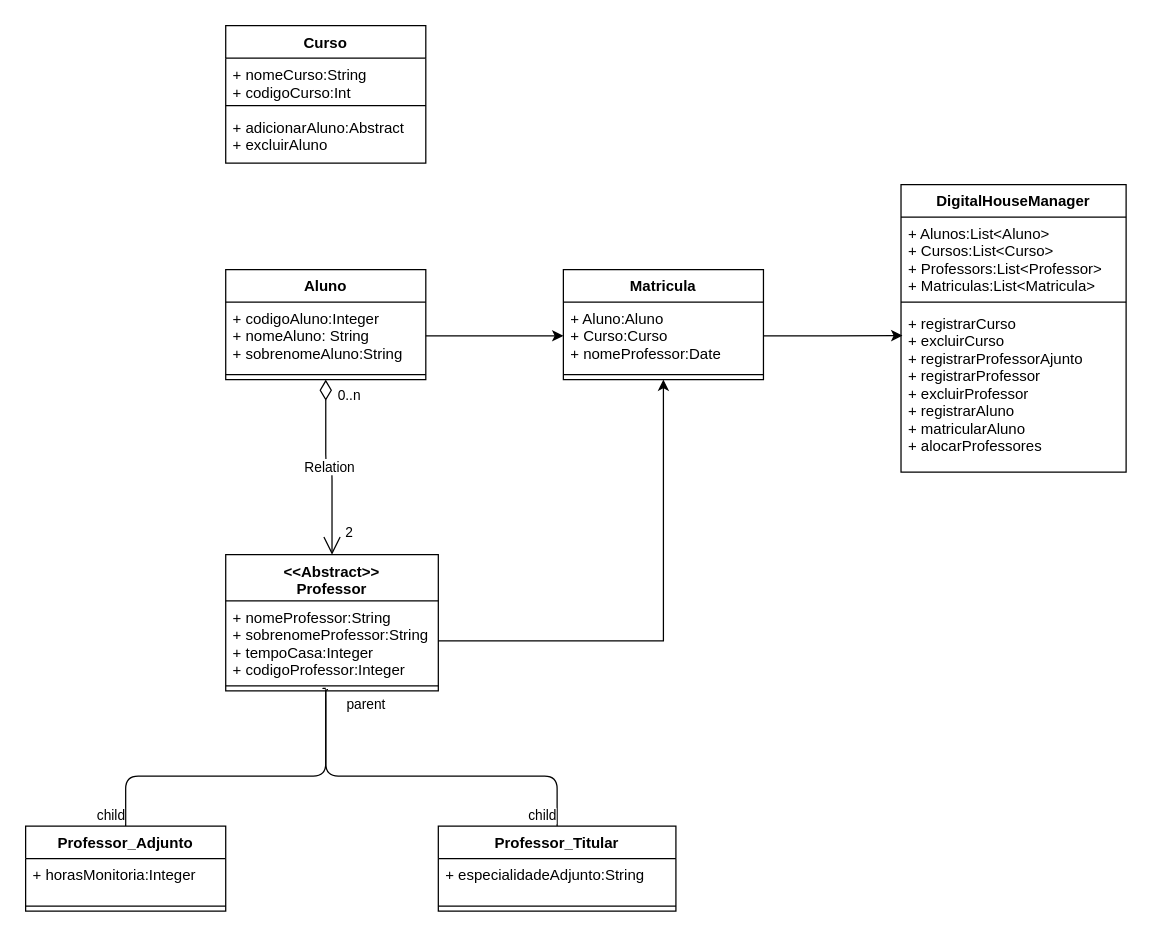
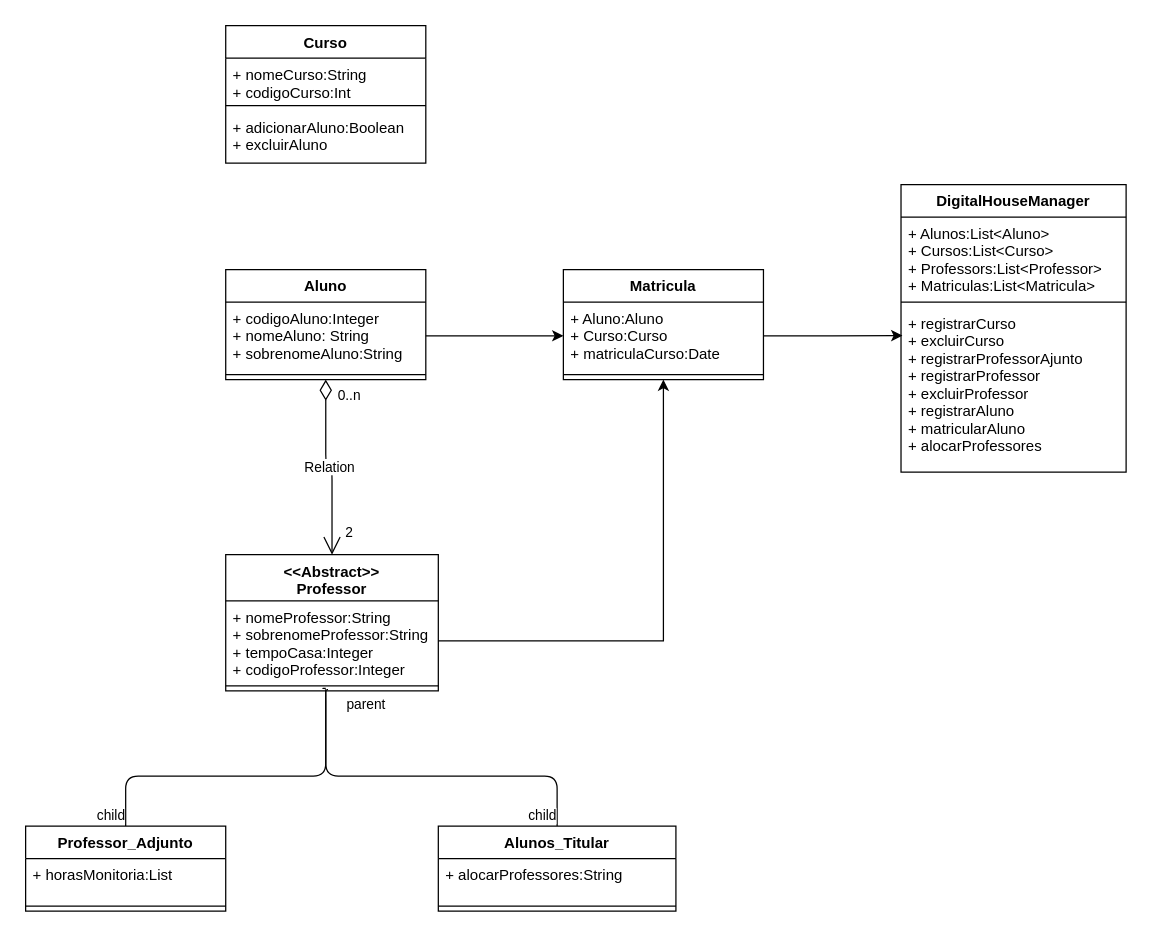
(328, 128) -> (322, 128)
(617, 319) -> (617, 319)
(556, 843) -> (556, 843)
(126, 875) -> (111, 875)
(555, 875) -> (546, 875)
